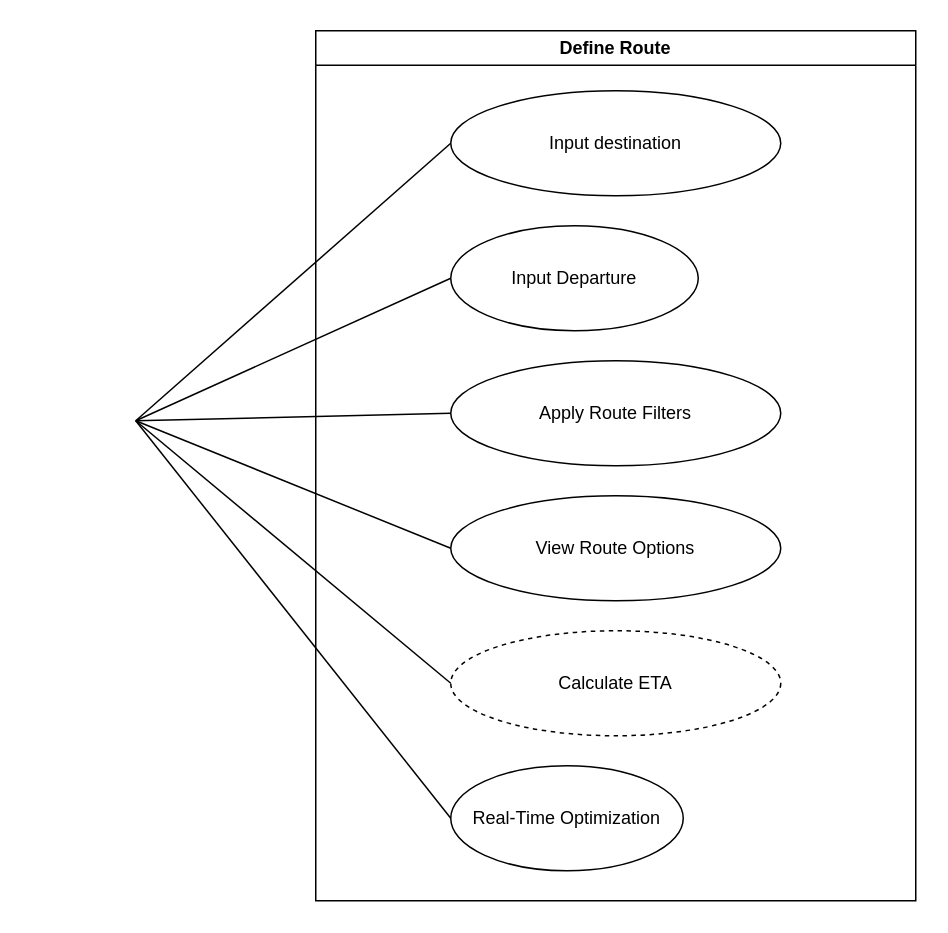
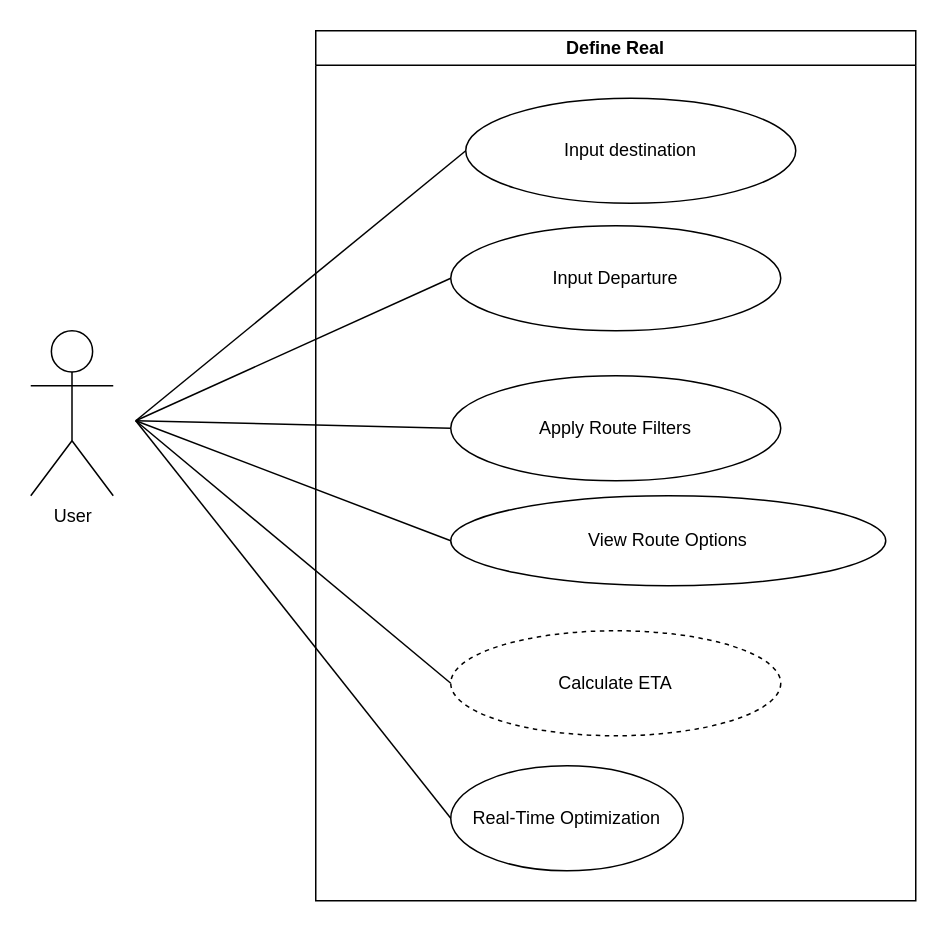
(616, 49) -> (616, 49)
(616, 143) -> (631, 151)
(575, 278) -> (616, 278)
none -> (72, 413)
(616, 413) -> (616, 428)
(616, 548) -> (668, 541)
